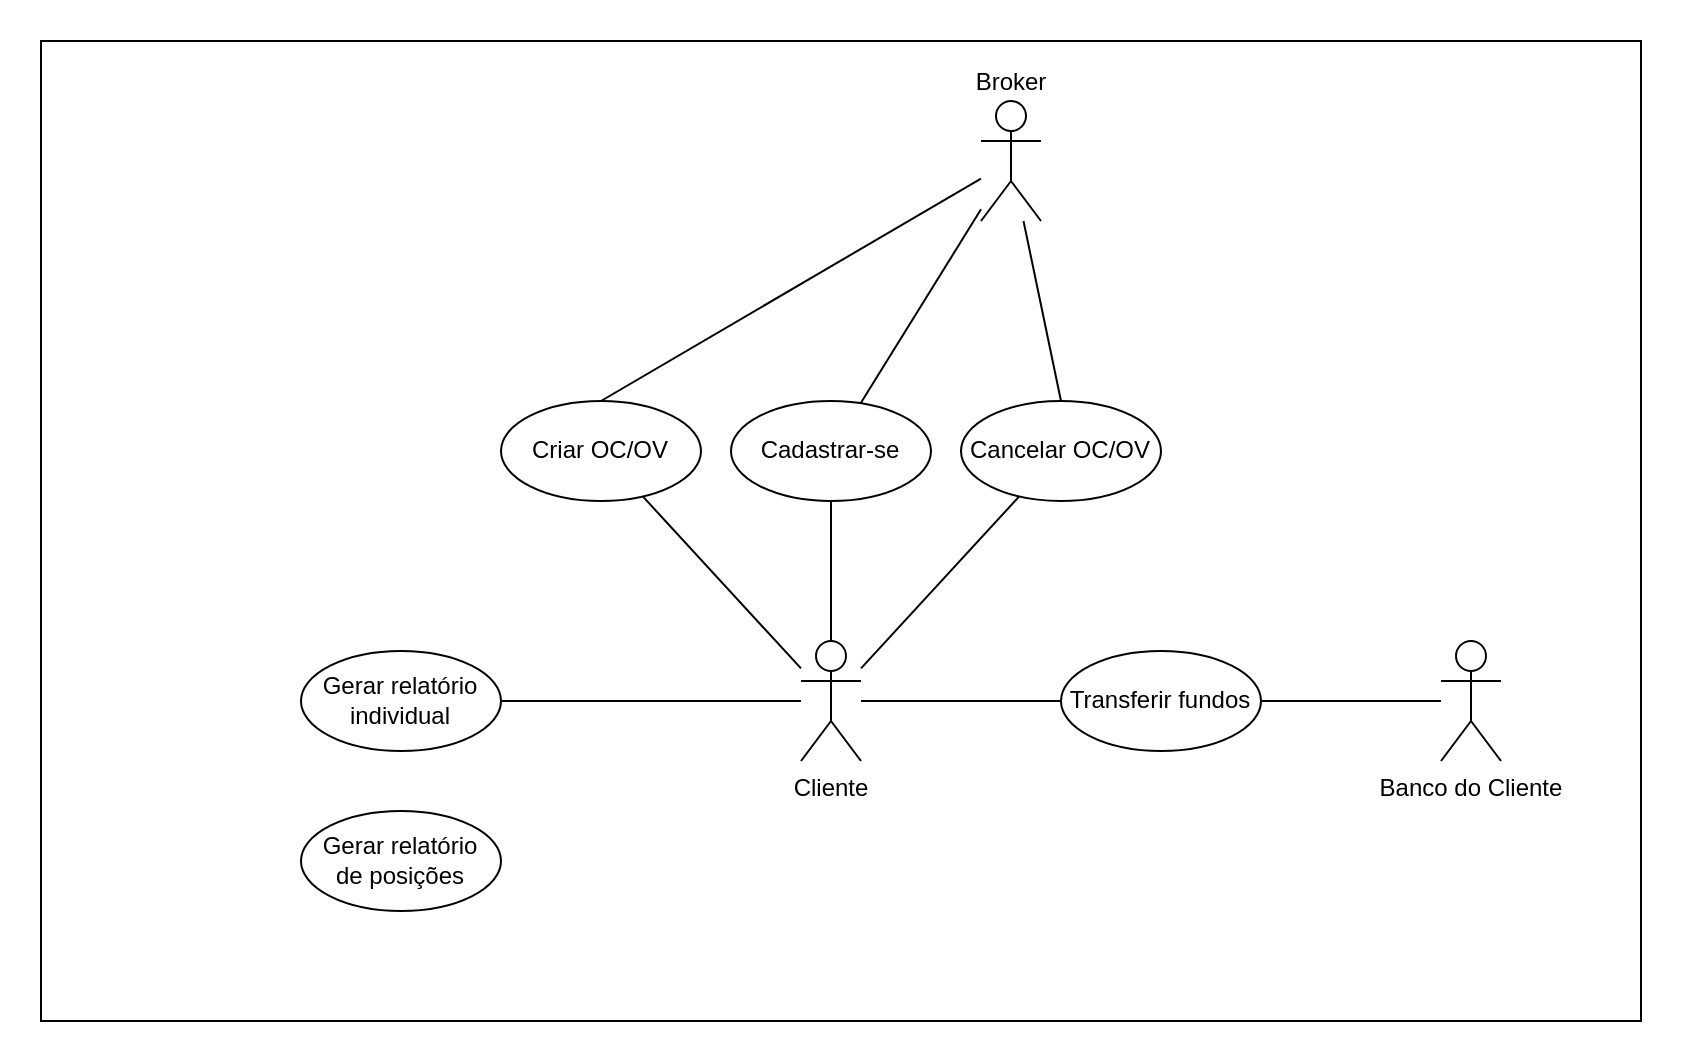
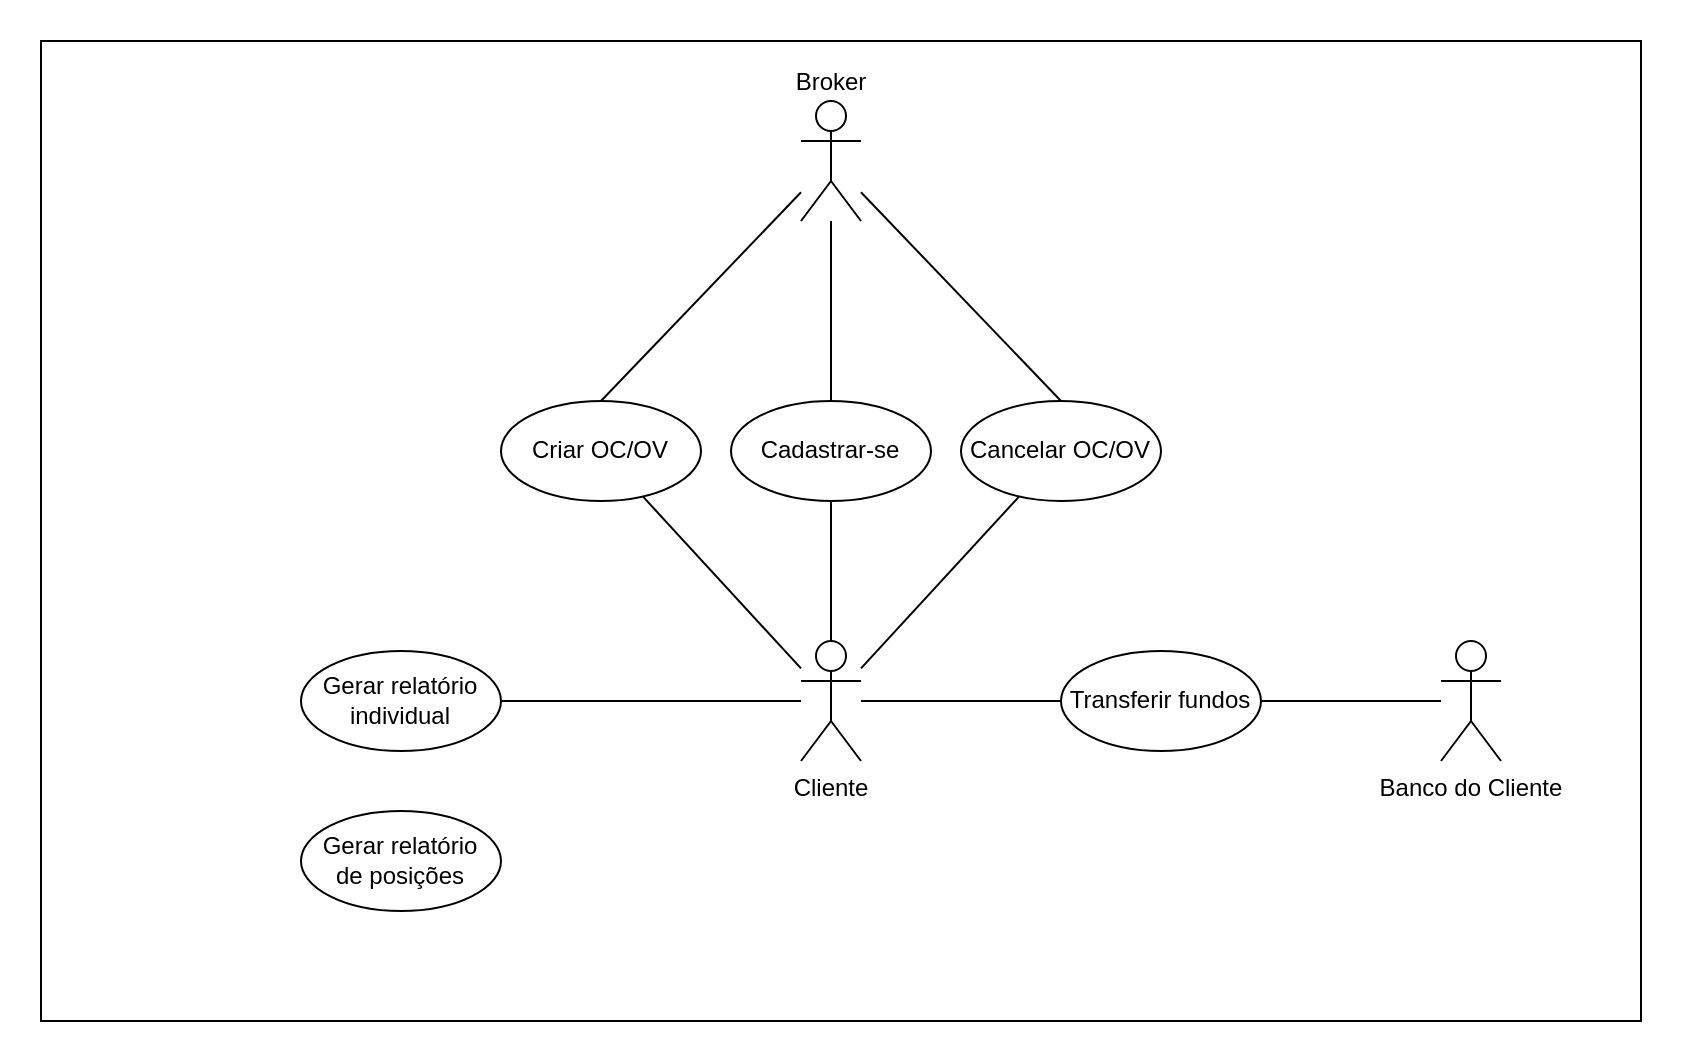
(1011, 161) -> (831, 161)
